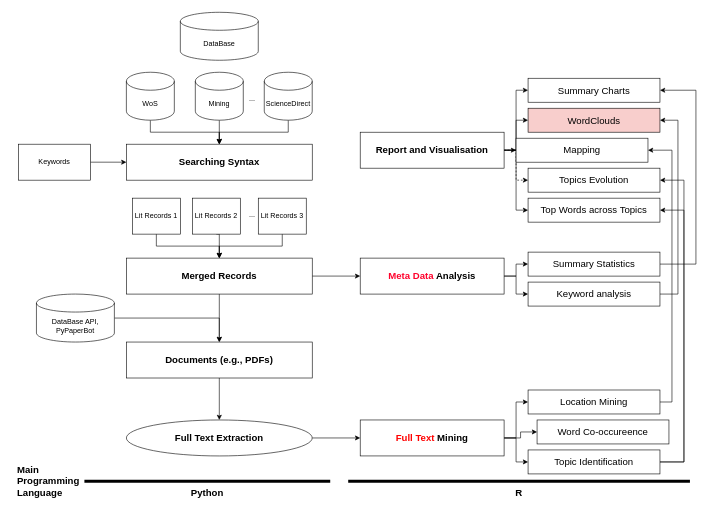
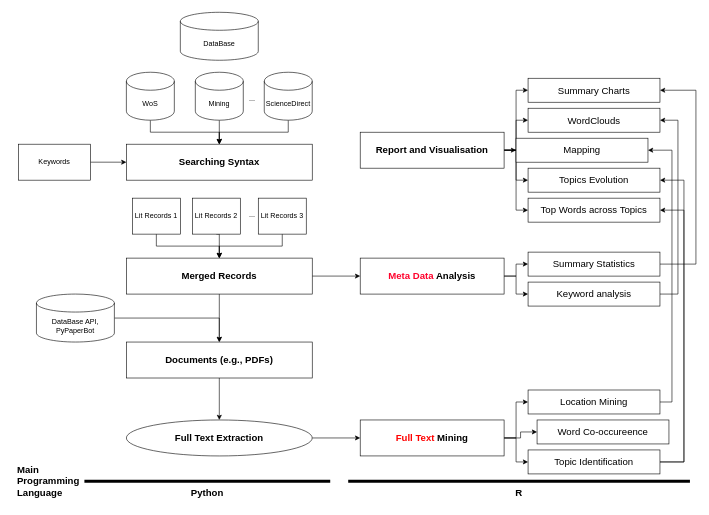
(594, 120) -> (594, 120)
(521, 180) -> (521, 180)
